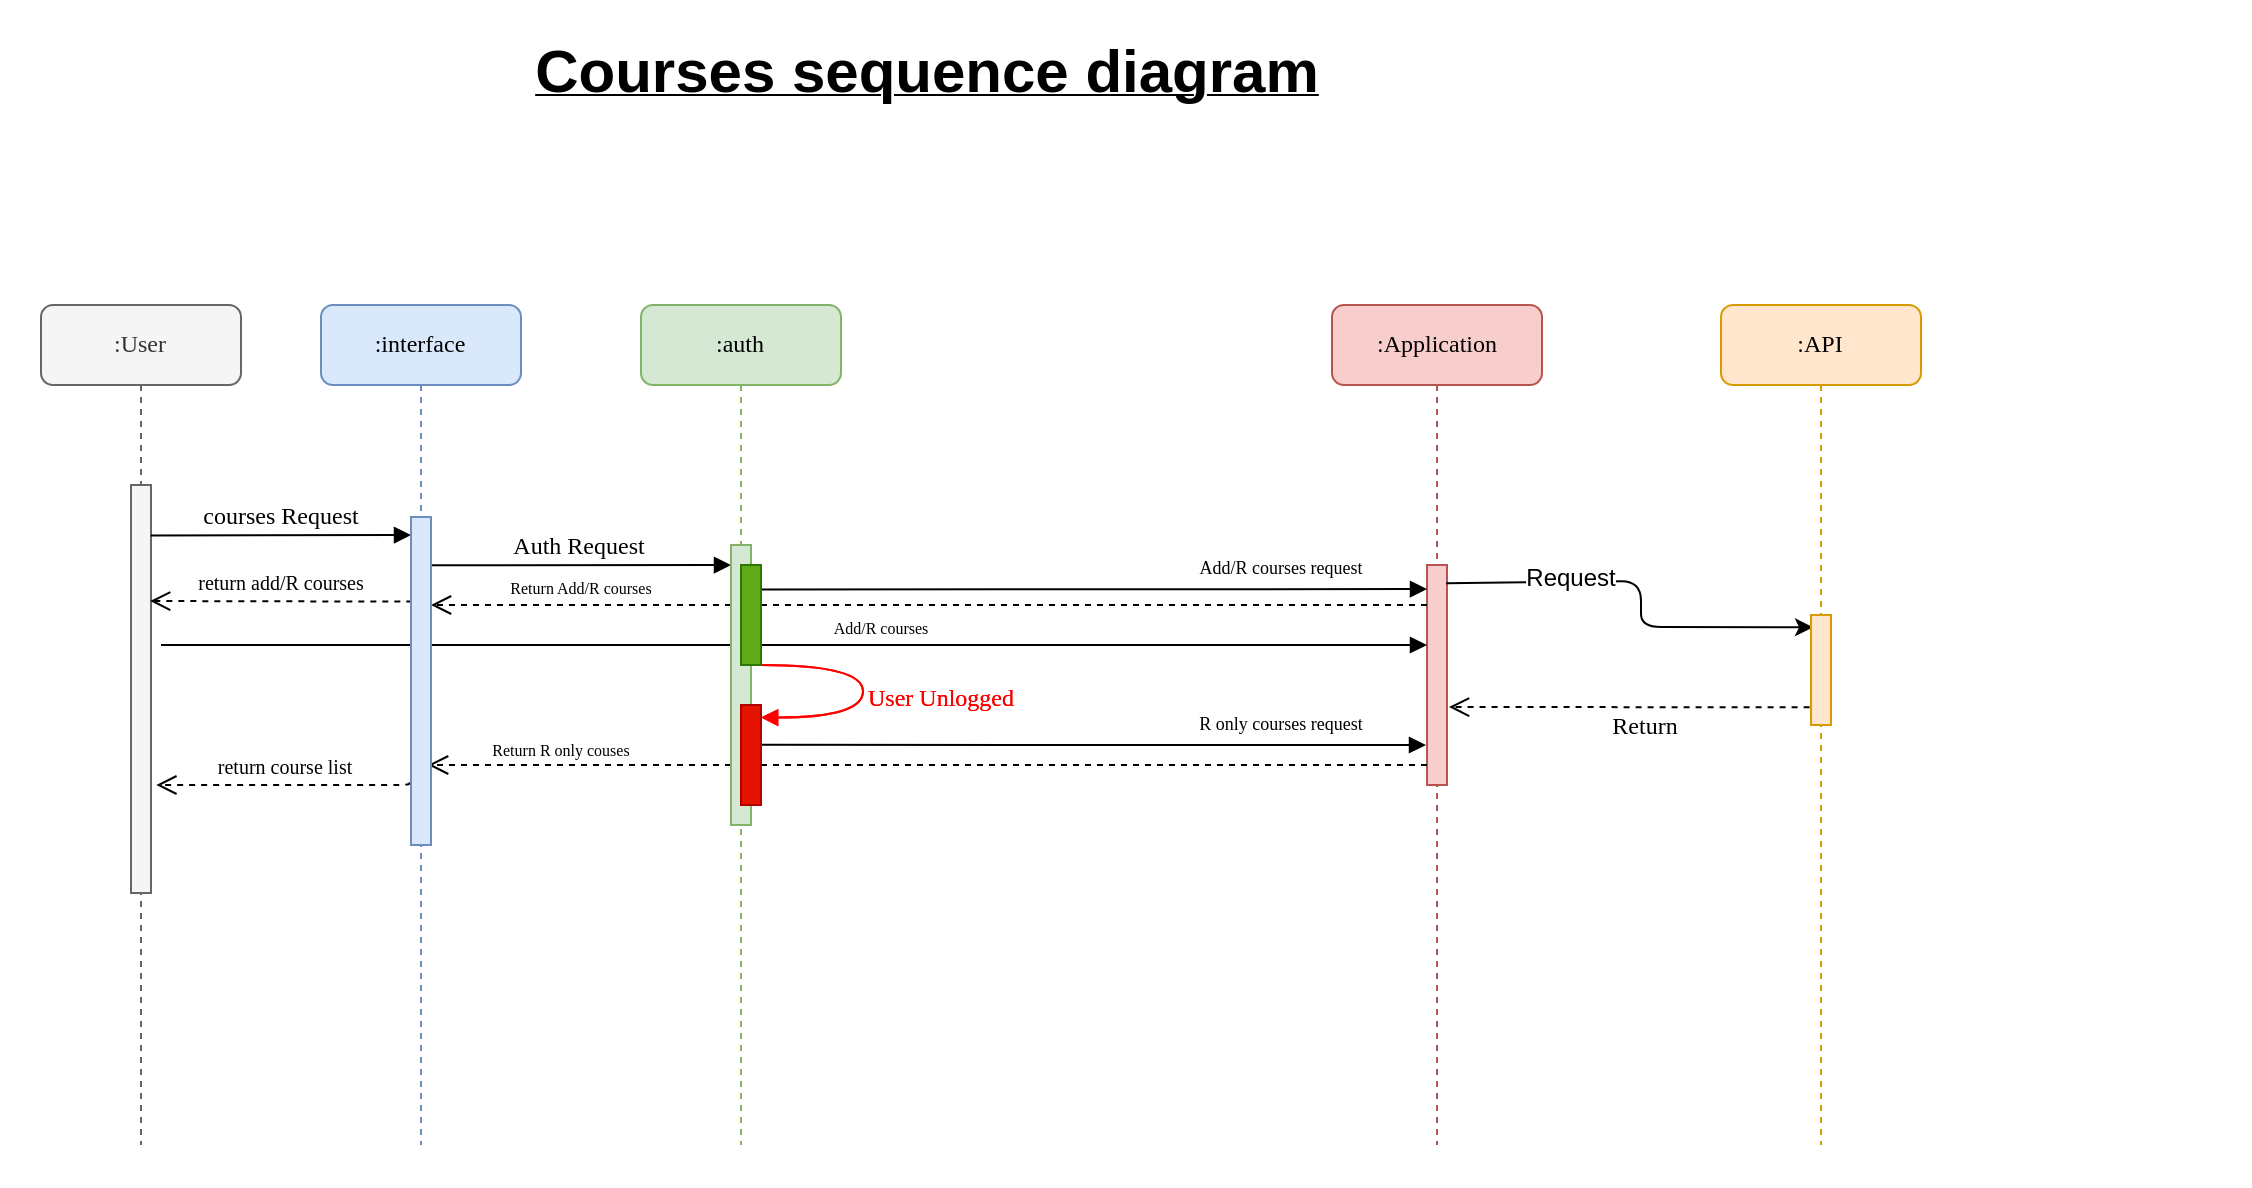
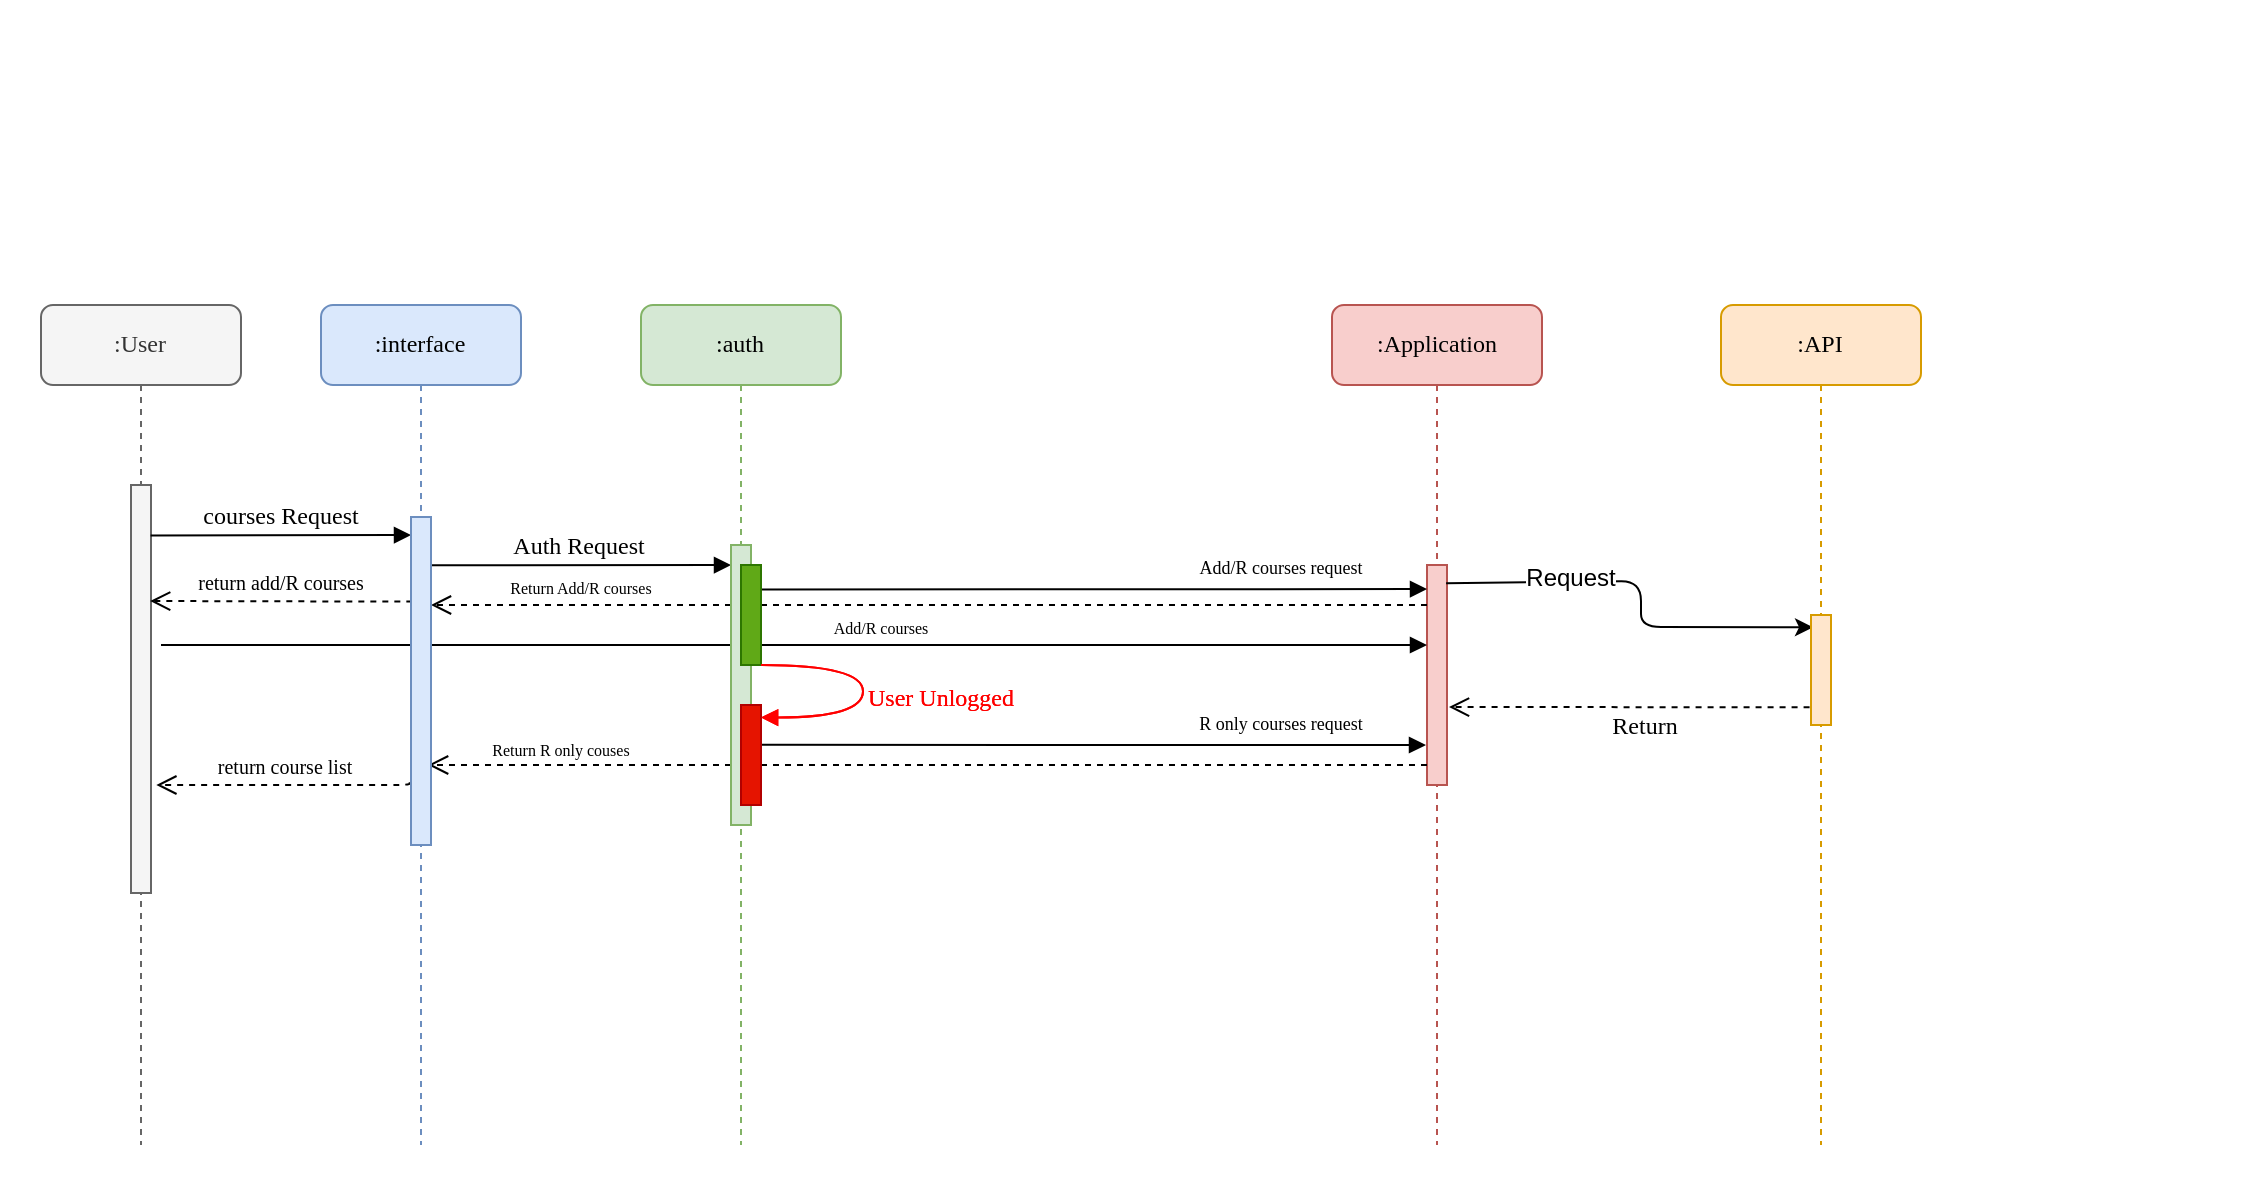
(927, 71) -> none
